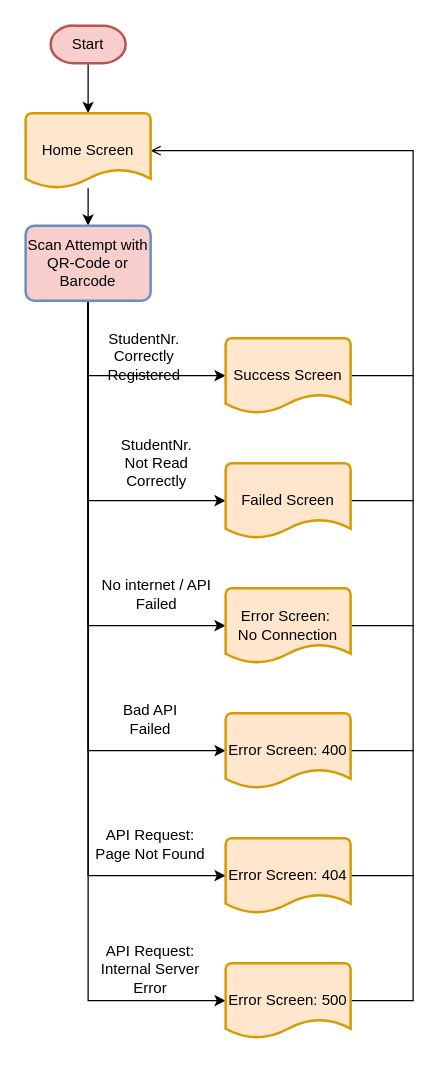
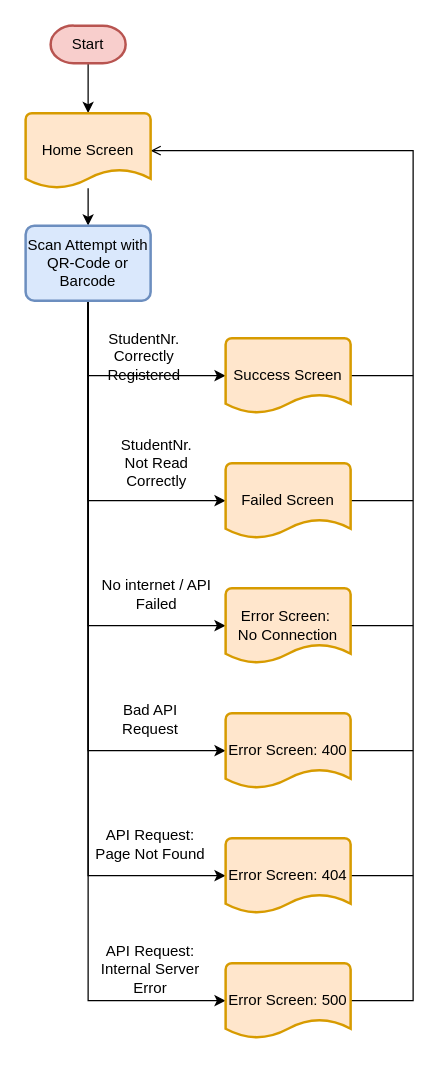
(88, 263) -> (88, 263)
(151, 719) -> (151, 719)
